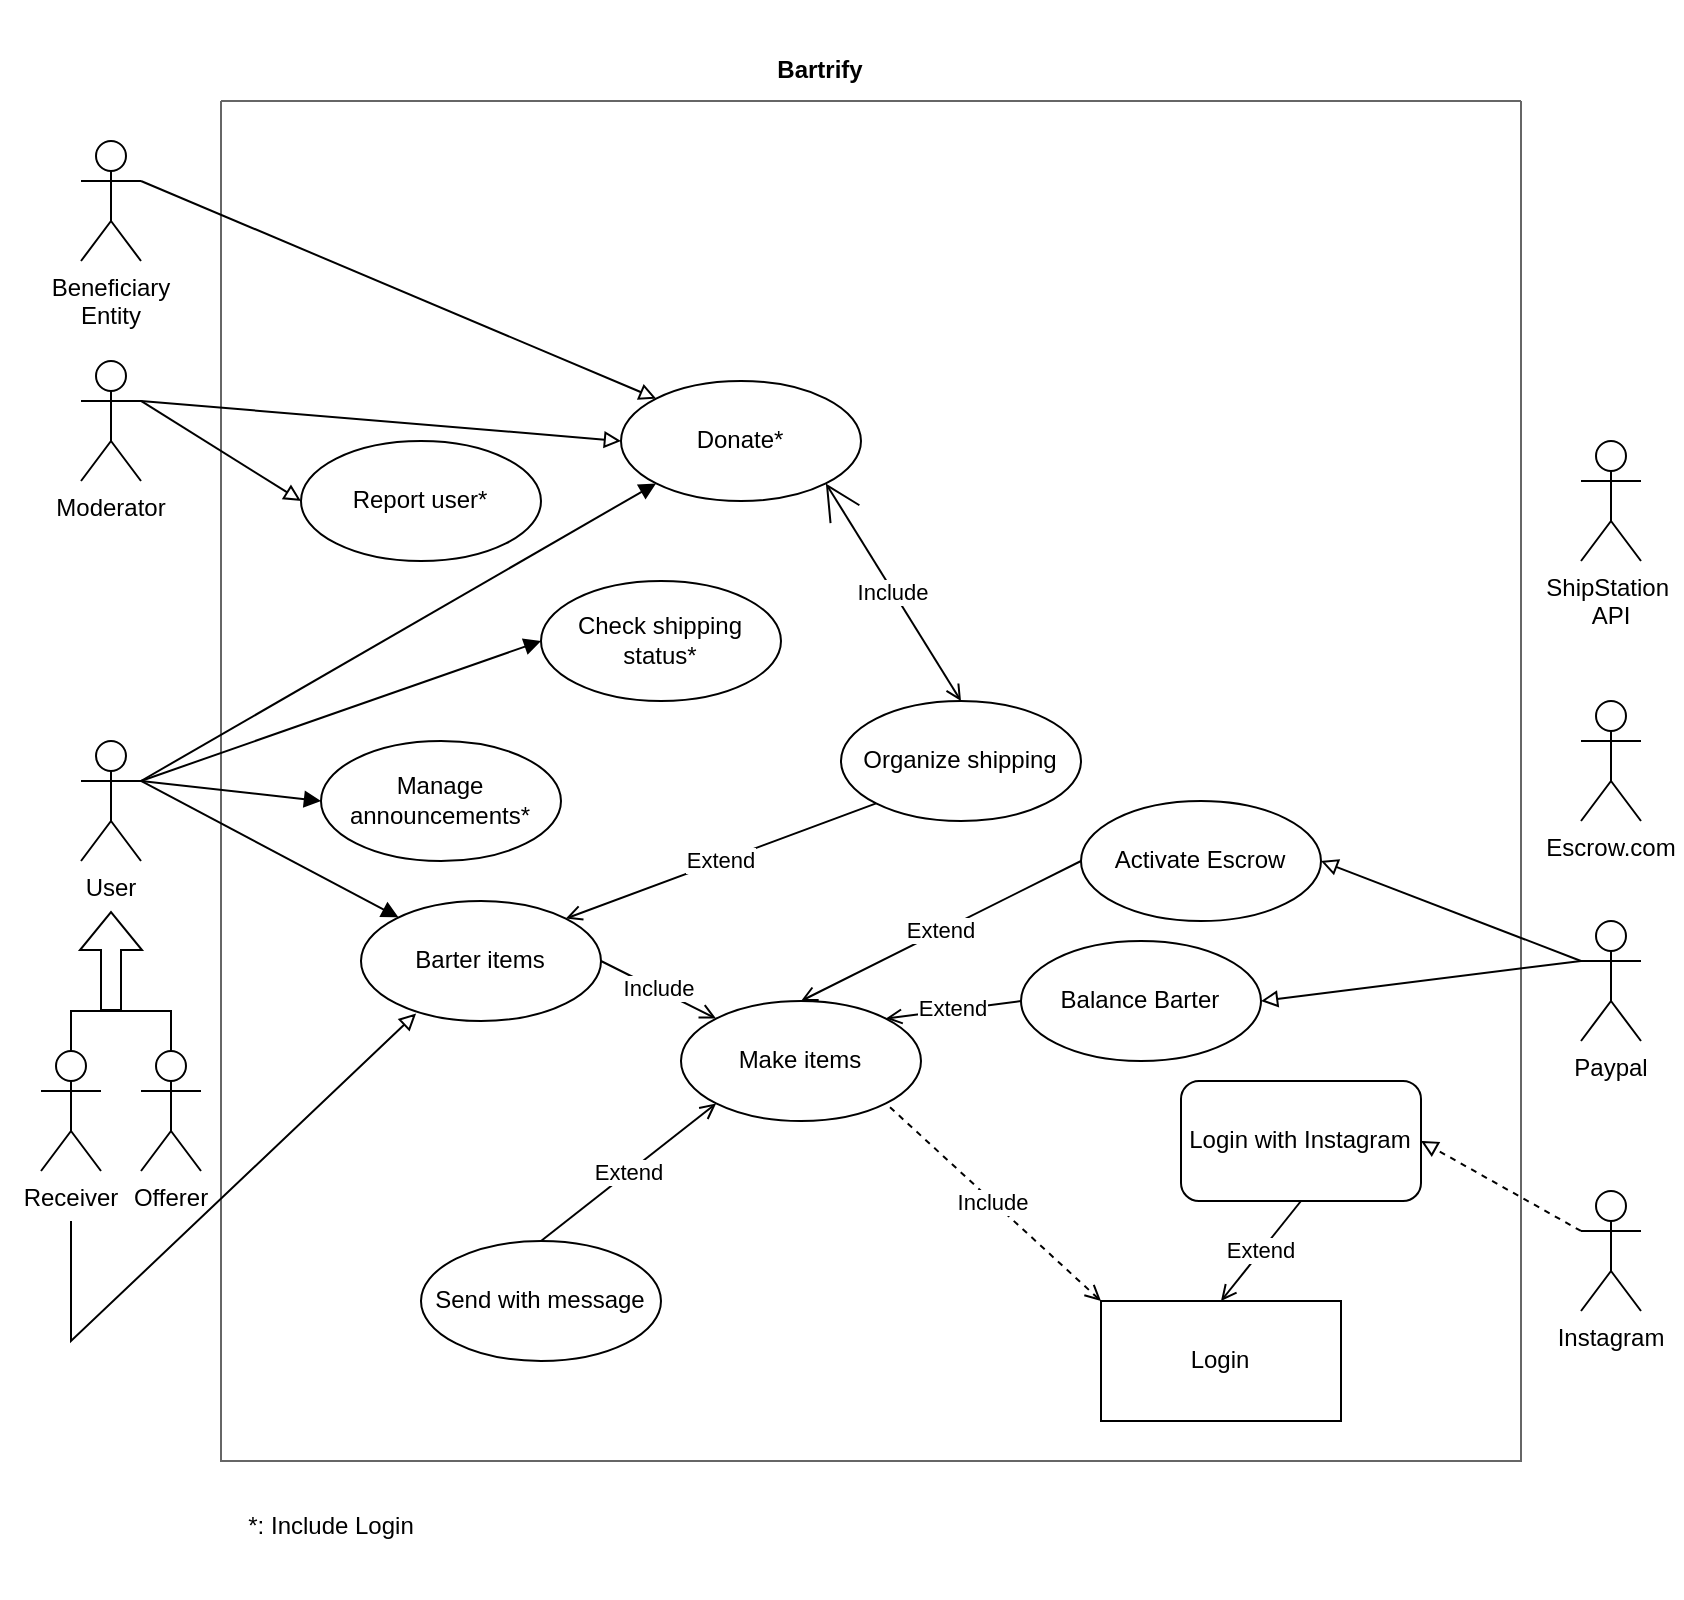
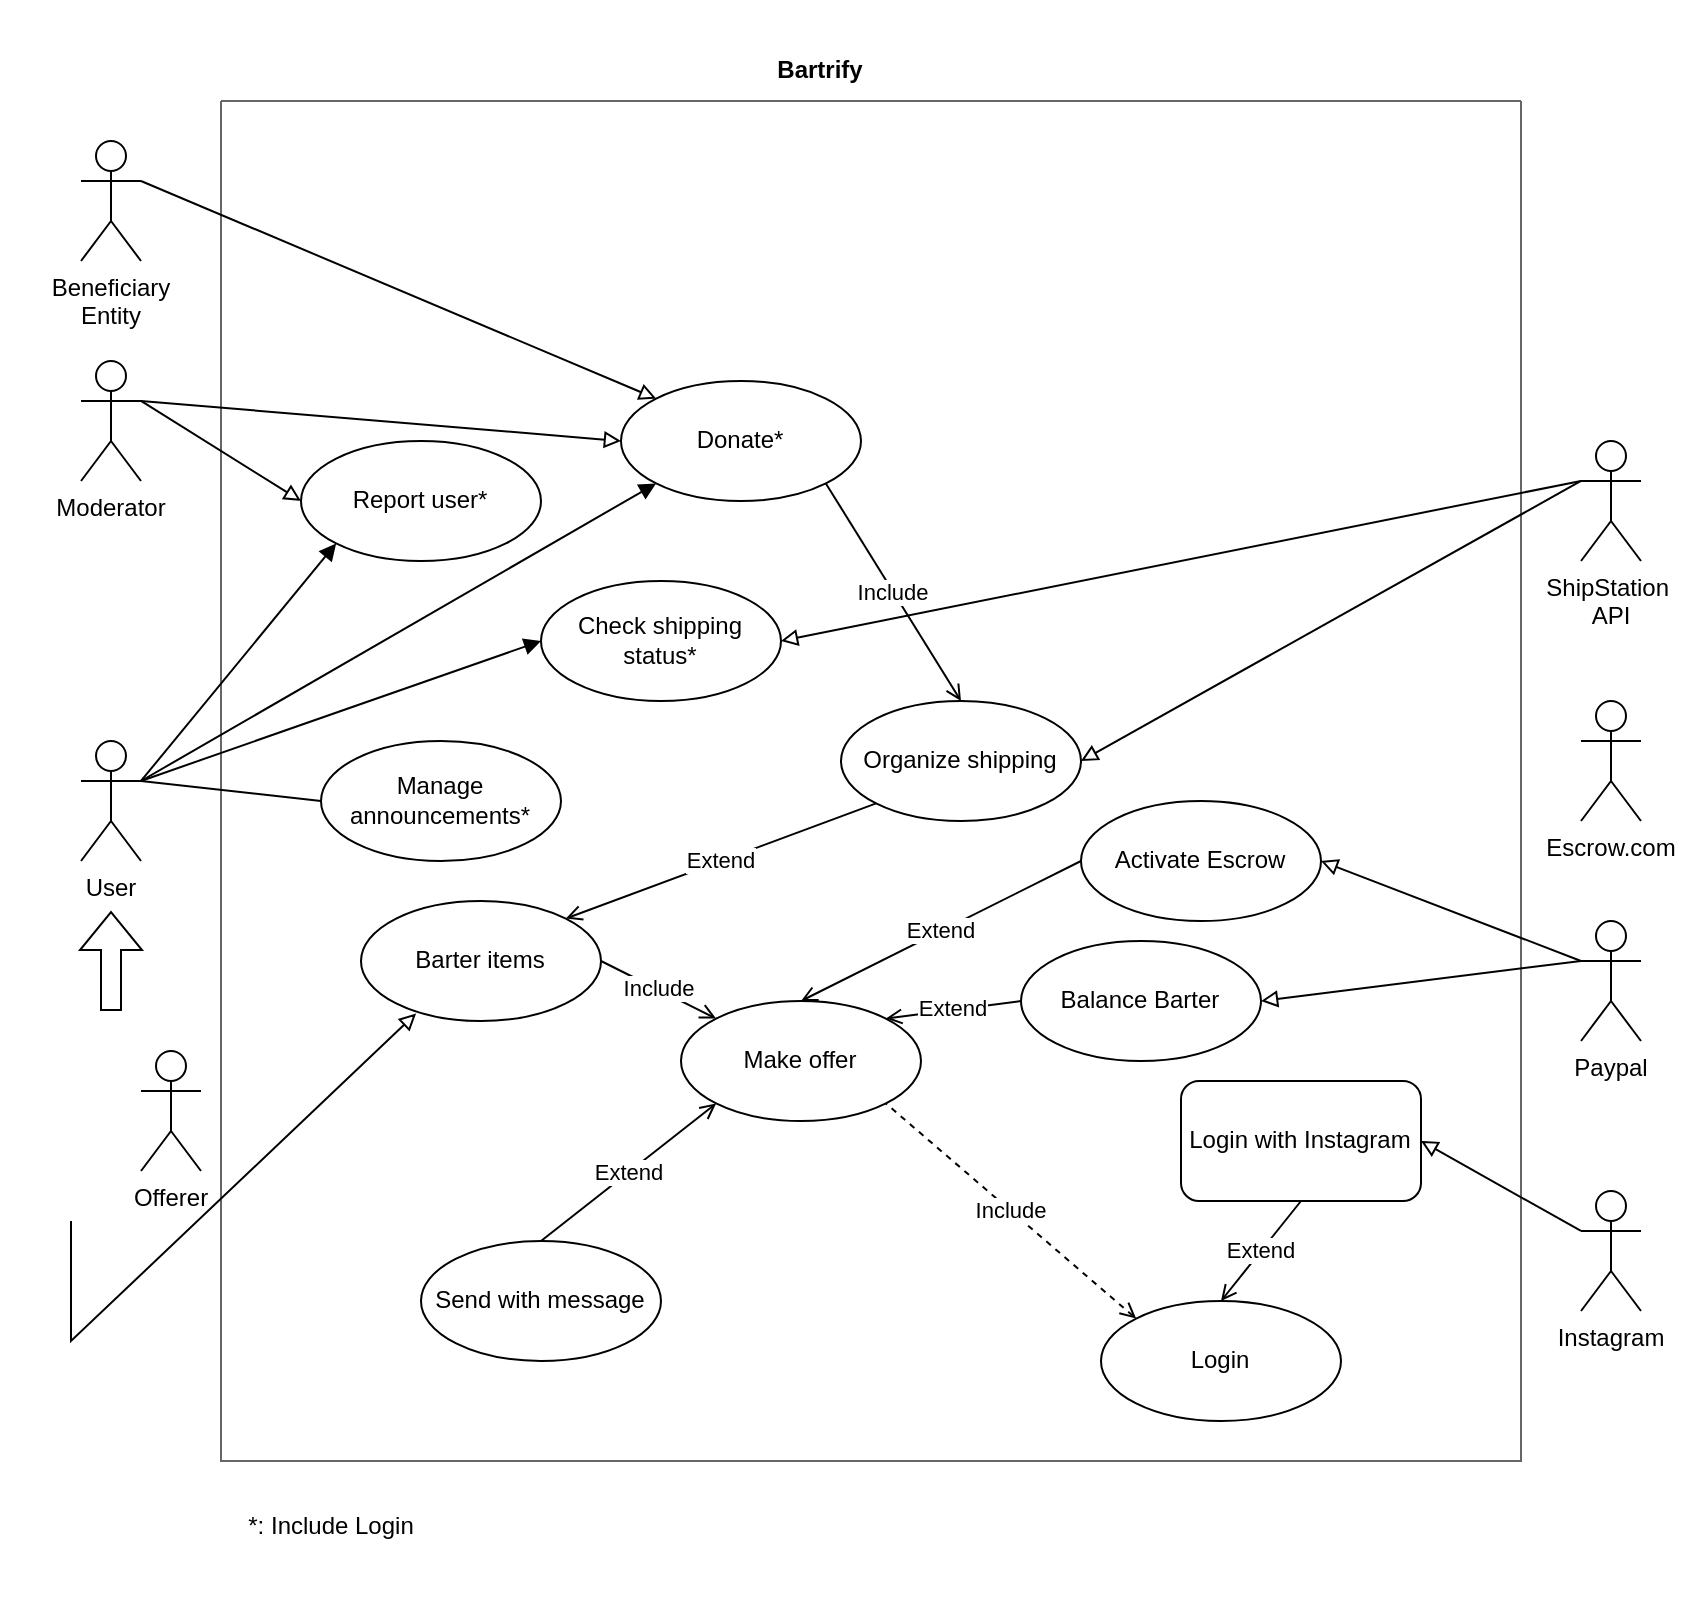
(830, 490) -> (829, 488)
none -> (1239, 549)
none -> (1307, 635)
(303, 799) -> (310, 800)
(305, 868) -> (275, 618)
(166, 1011) -> none
(801, 1061) -> (801, 1061)
(71, 1111) -> none
(1476, 1172) -> (1476, 1172)
(1221, 1361) -> (1221, 1361)
